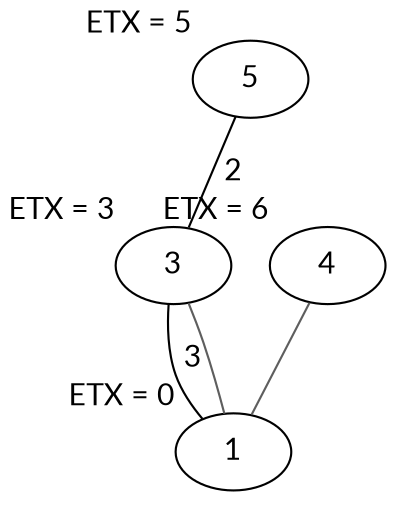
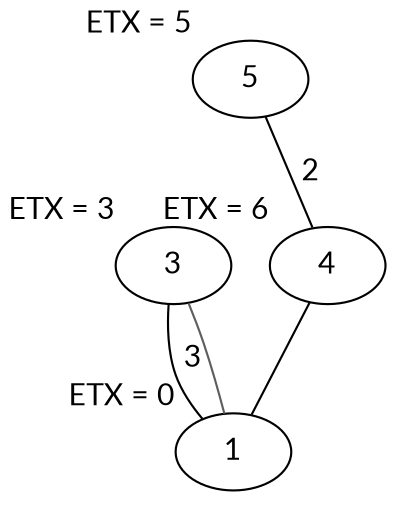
(212, 172) -> (289, 172)
(281, 359) -> (281, 359)
